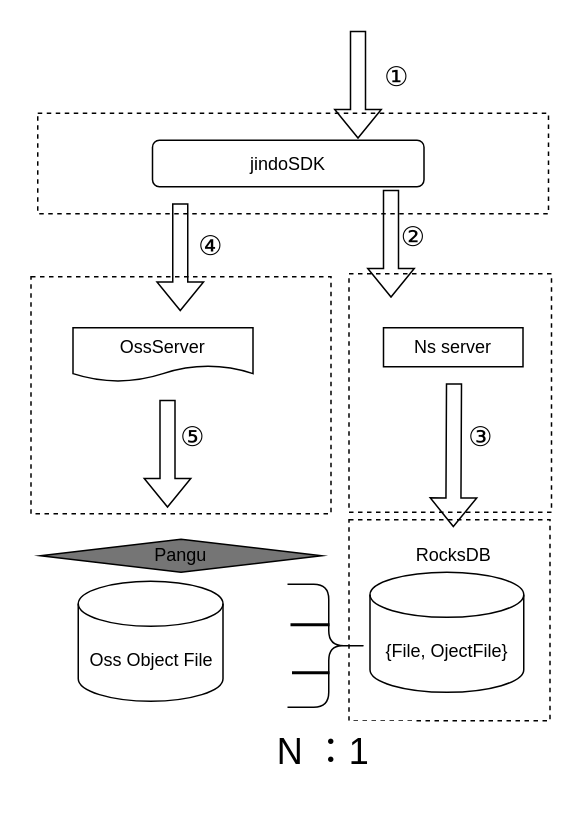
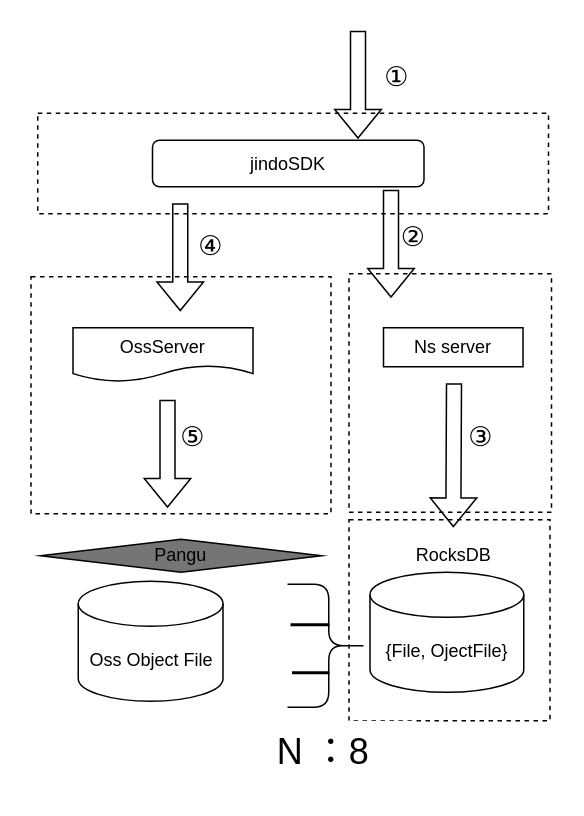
(323, 752) -> (323, 752)
